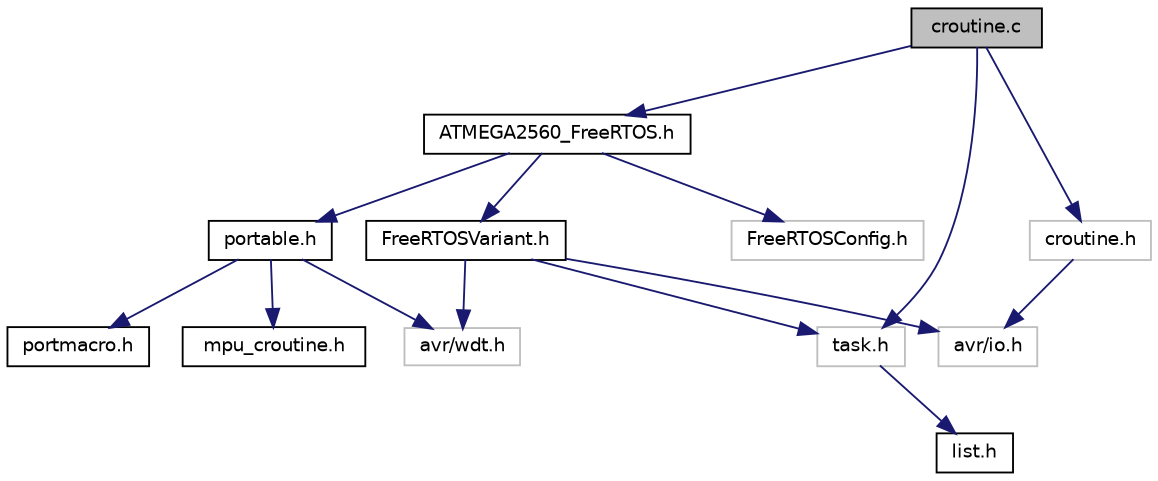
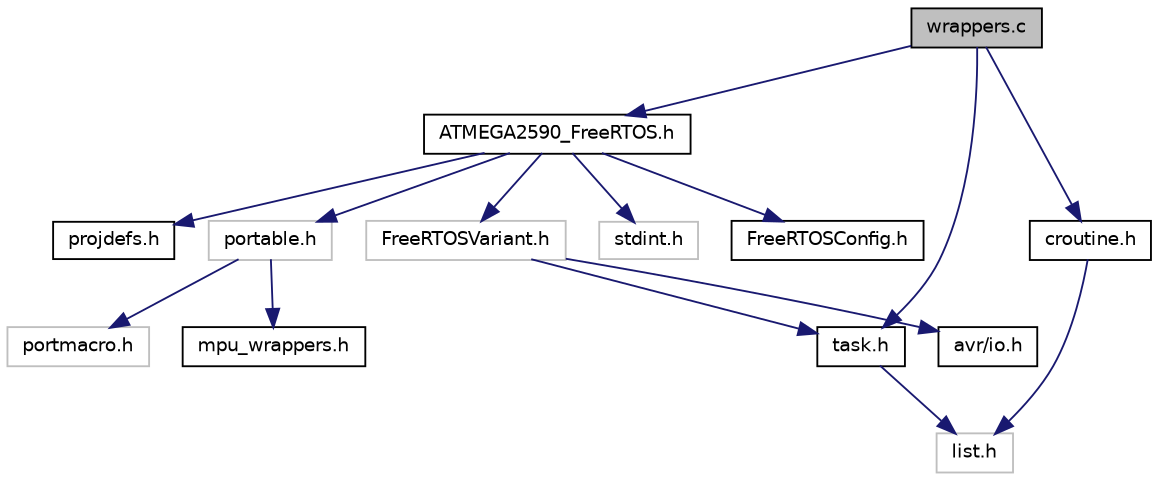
(977, 28) -> (977, 28)
(557, 134) -> (557, 134)
none -> (114, 240)
(270, 240) -> (270, 240)
(466, 240) -> (466, 240)
none -> (649, 240)
(828, 240) -> (828, 240)
(1090, 240) -> (1090, 240)
(1046, 287) -> (1062, 347)
(78, 347) -> (78, 347)
(274, 347) -> (274, 347)
(462, 347) -> none
(861, 347) -> (861, 347)
(988, 347) -> (988, 347)
(975, 453) -> (975, 453)
